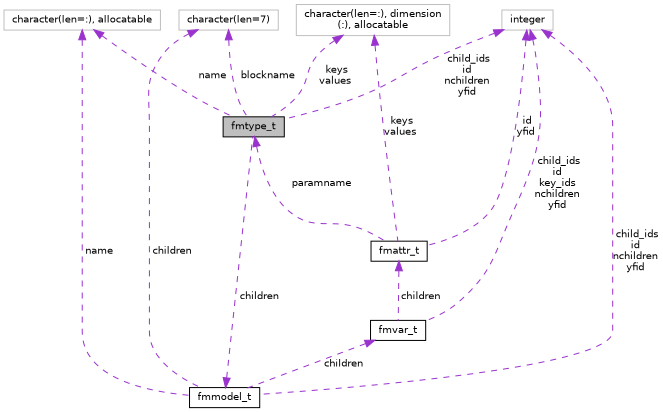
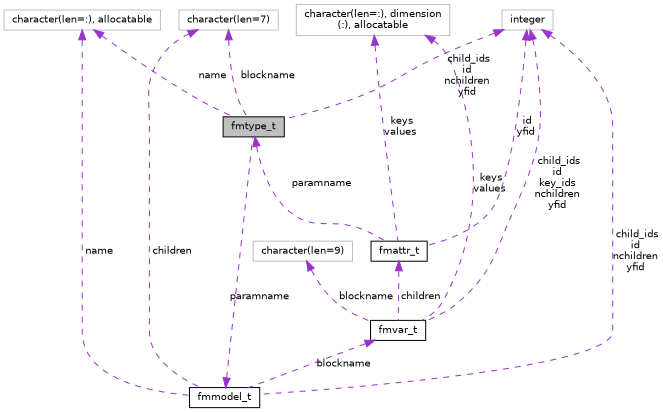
(305, 81) -> (473, 184)
none -> (303, 251)
(258, 297) -> (258, 297)
(342, 364) -> (342, 364)
